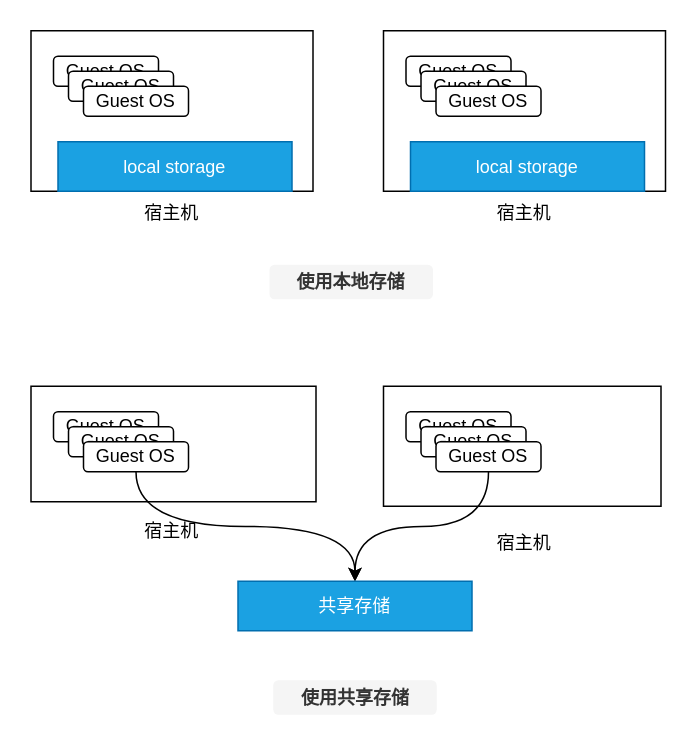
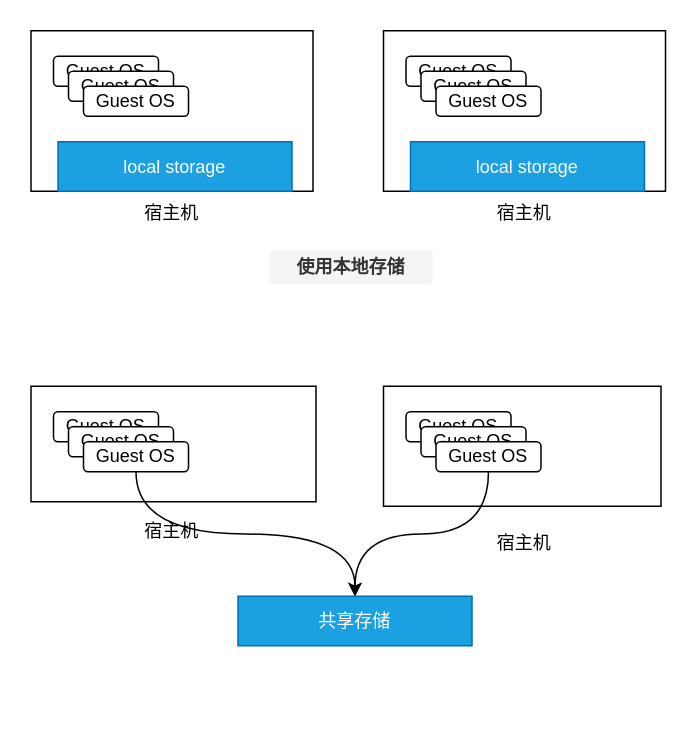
(351, 282) -> (351, 267)
(355, 606) -> (355, 621)
(355, 698) -> none
